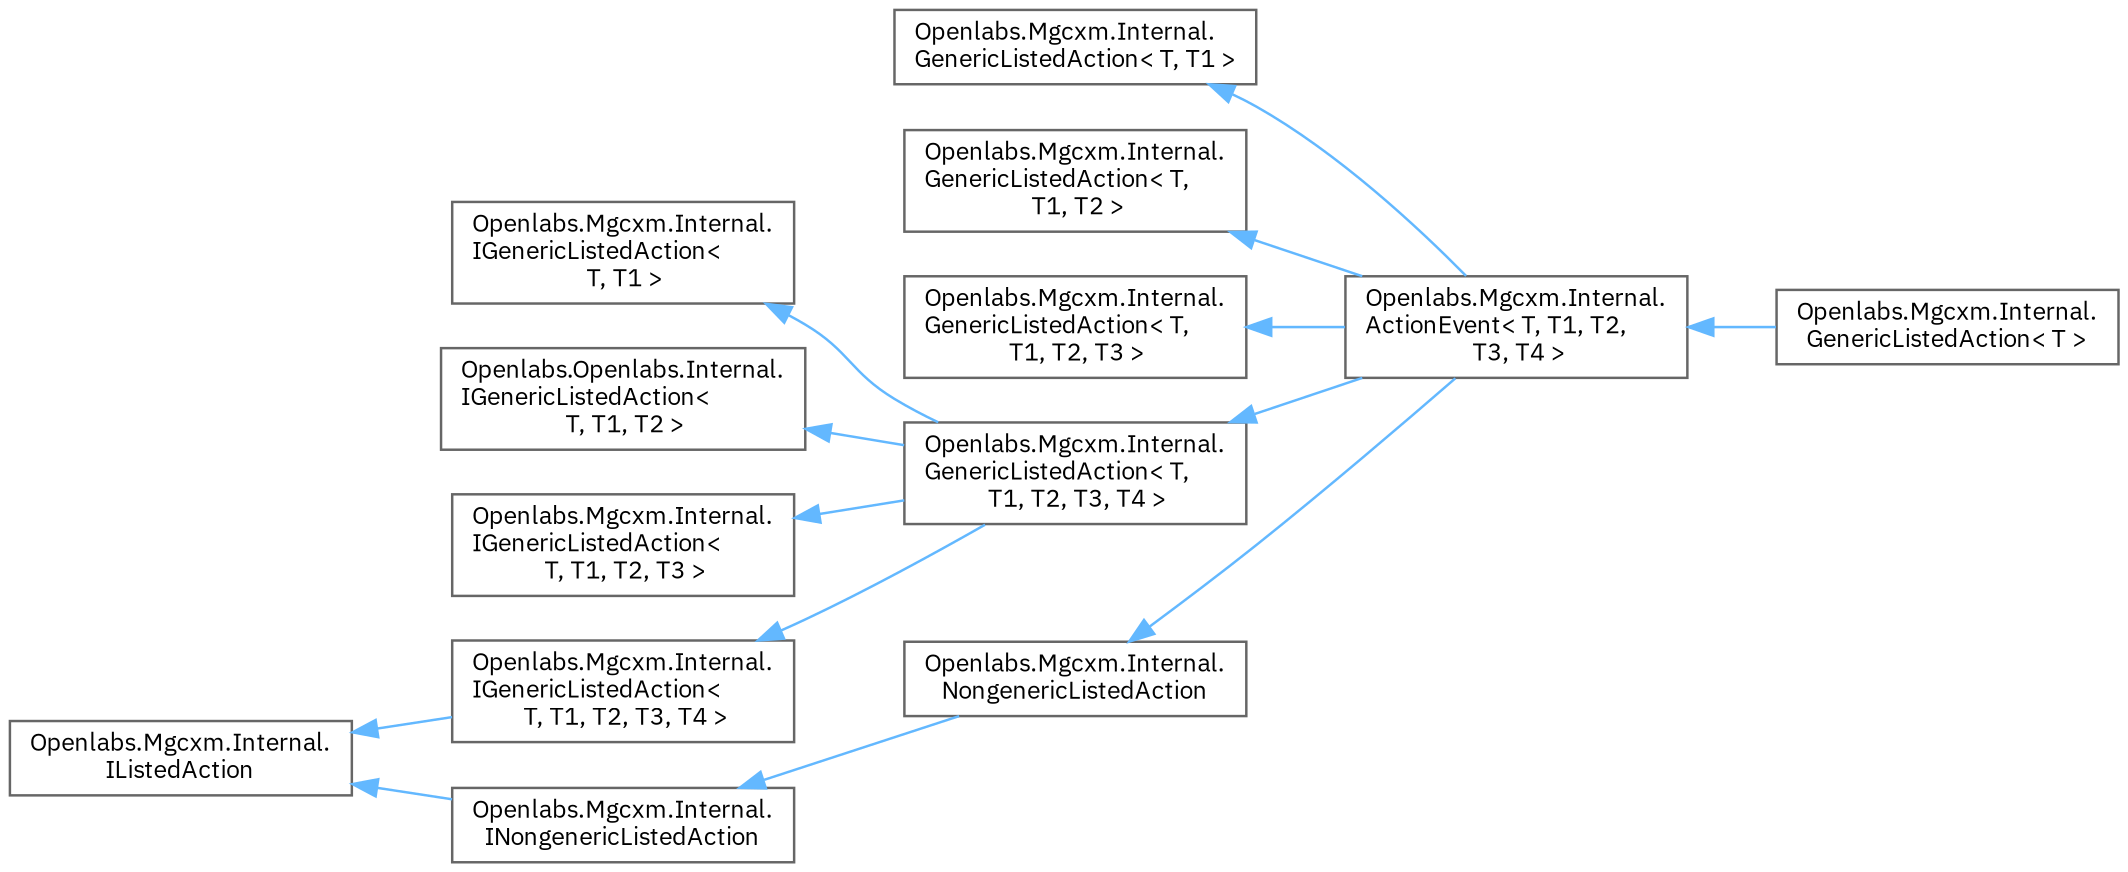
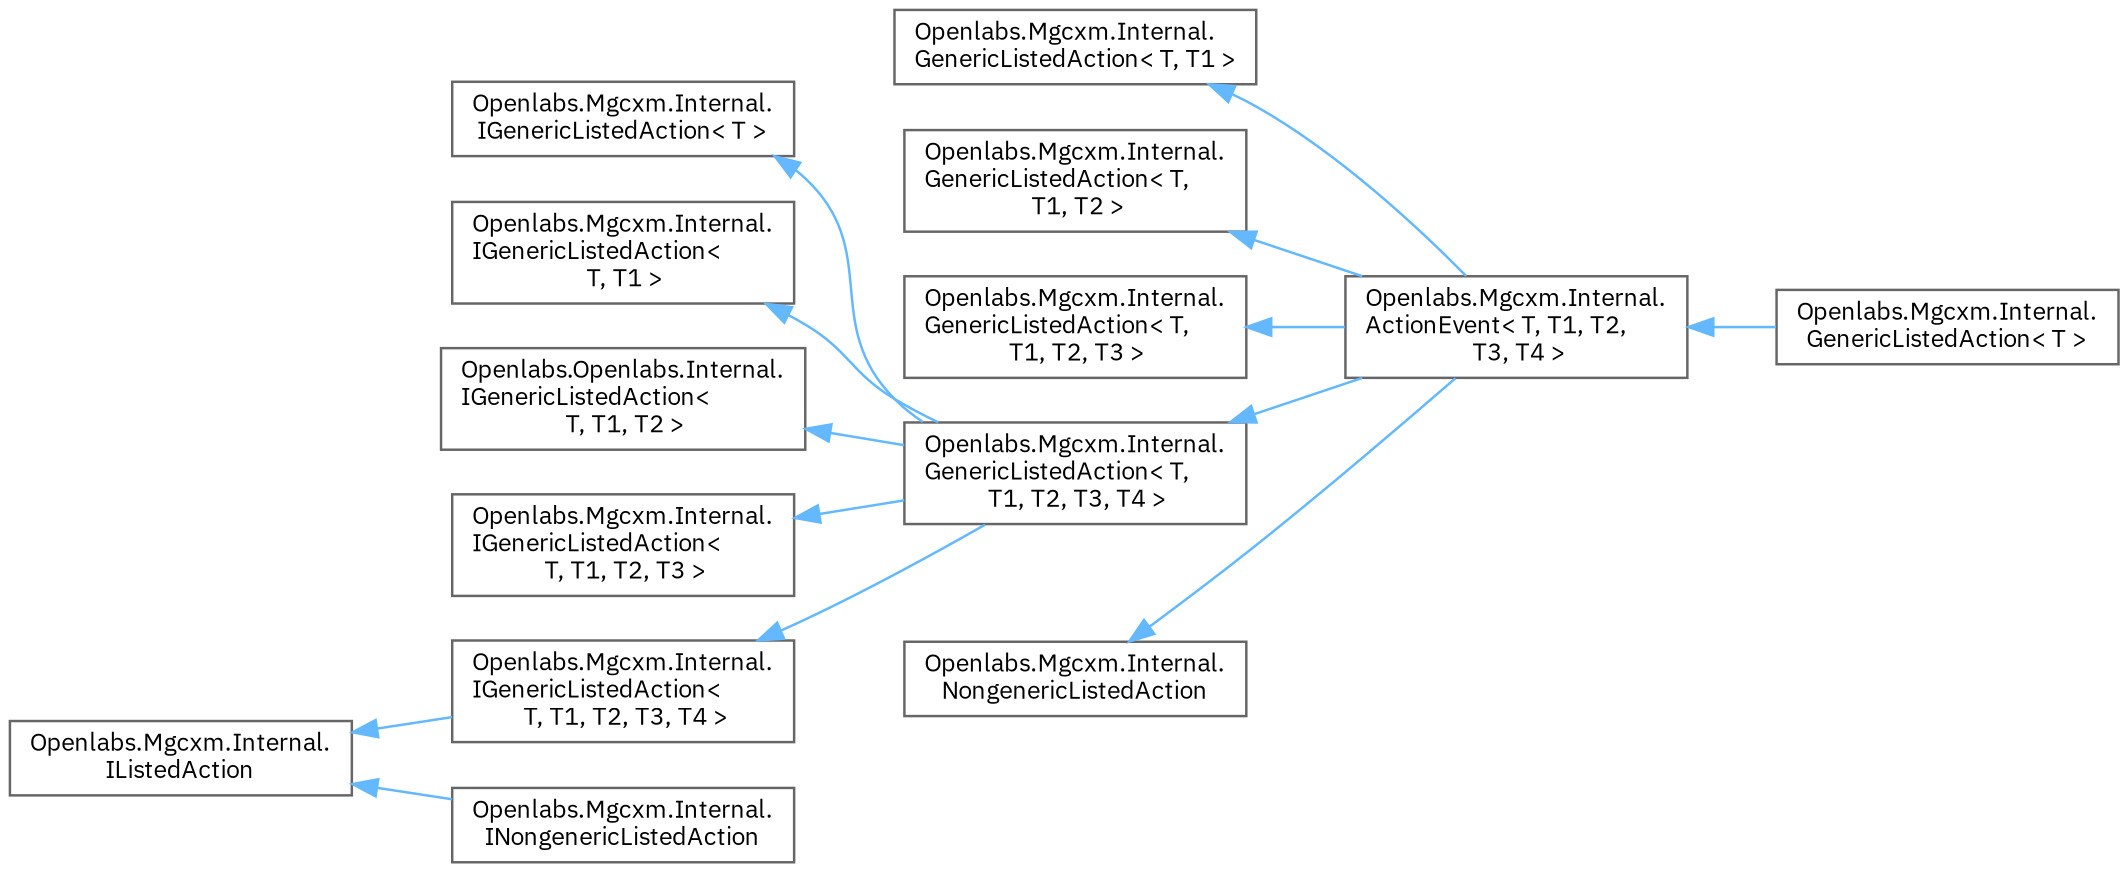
none -> (623, 119)
(862, 748) -> none
